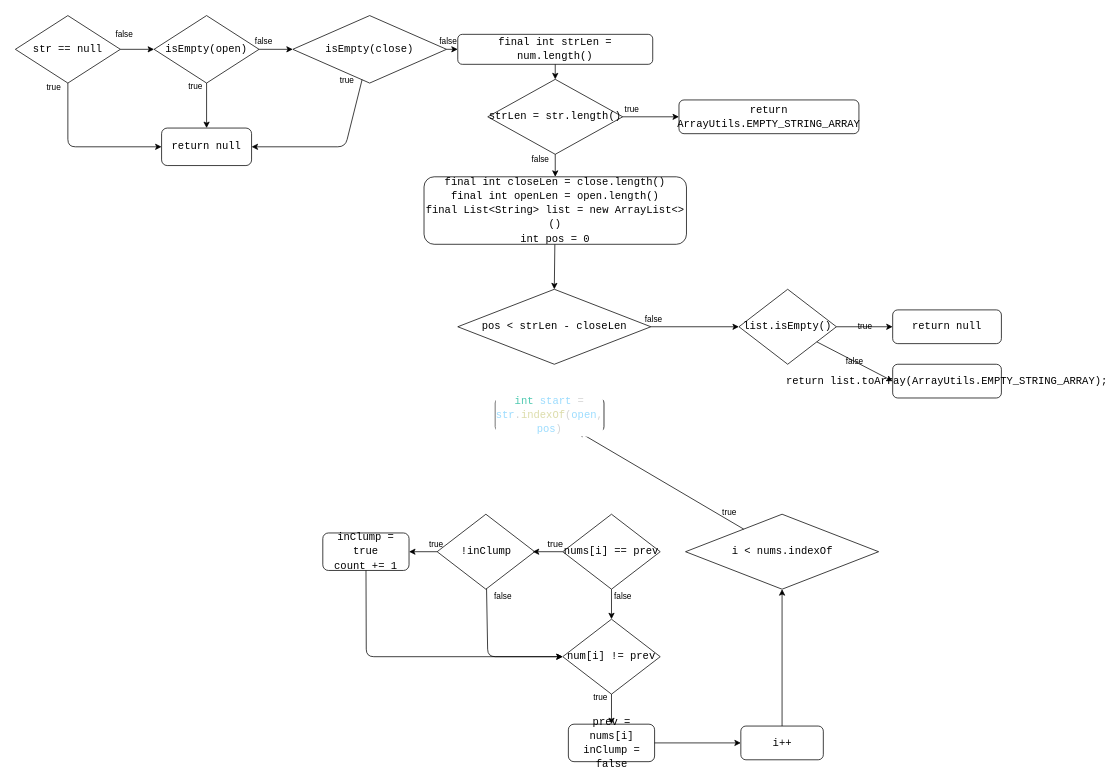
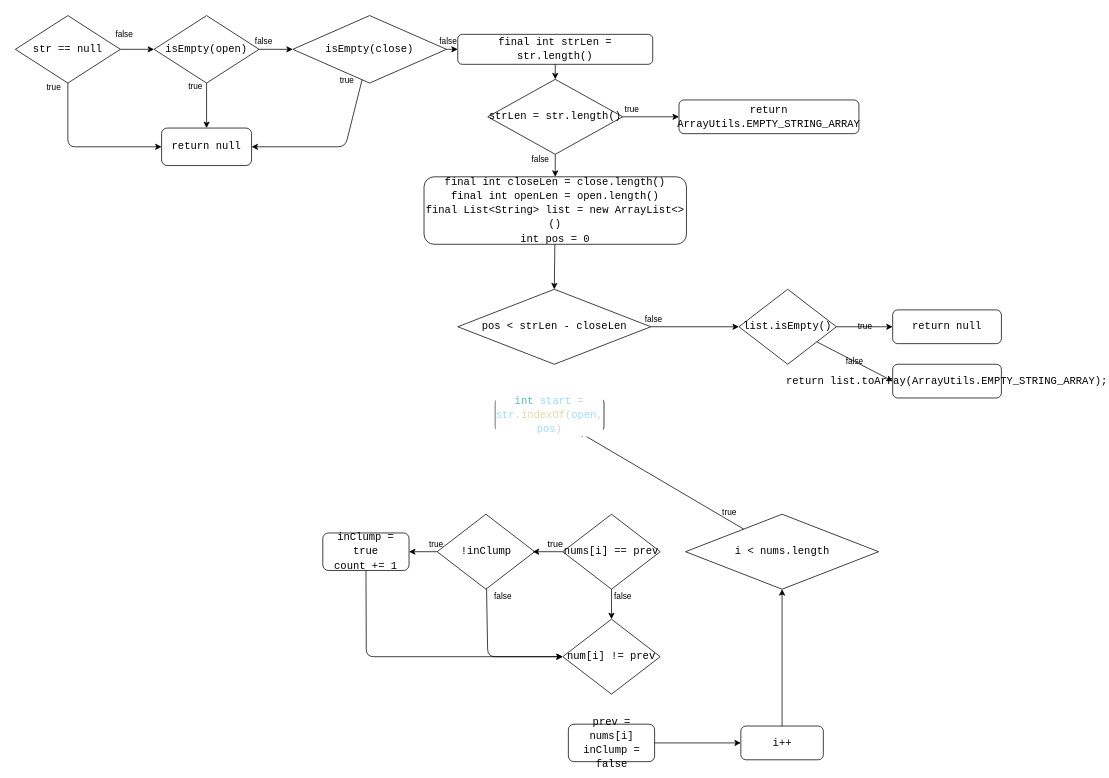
(555, 49) -> (555, 49)
(783, 552) -> (783, 552)
(612, 707) -> none
